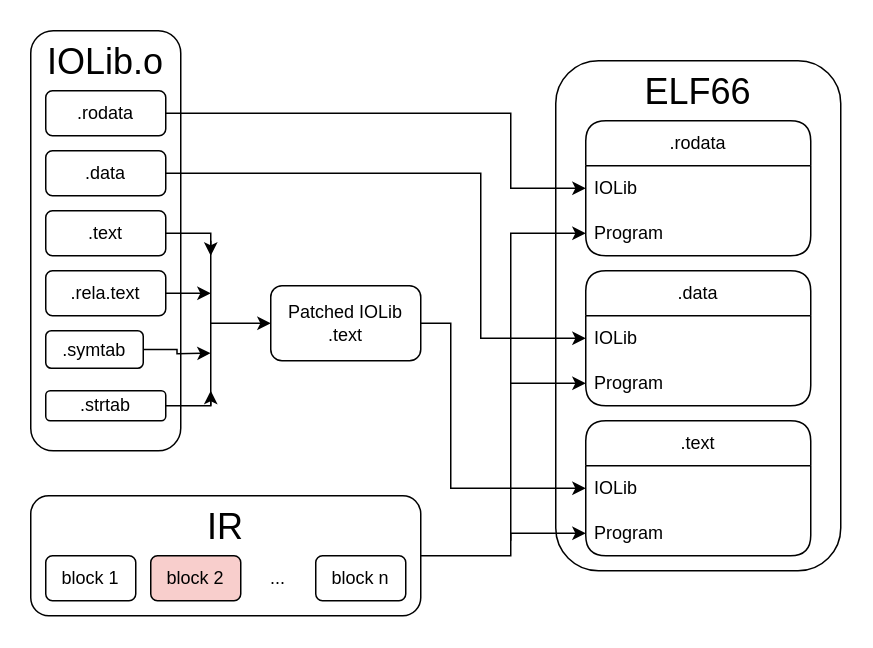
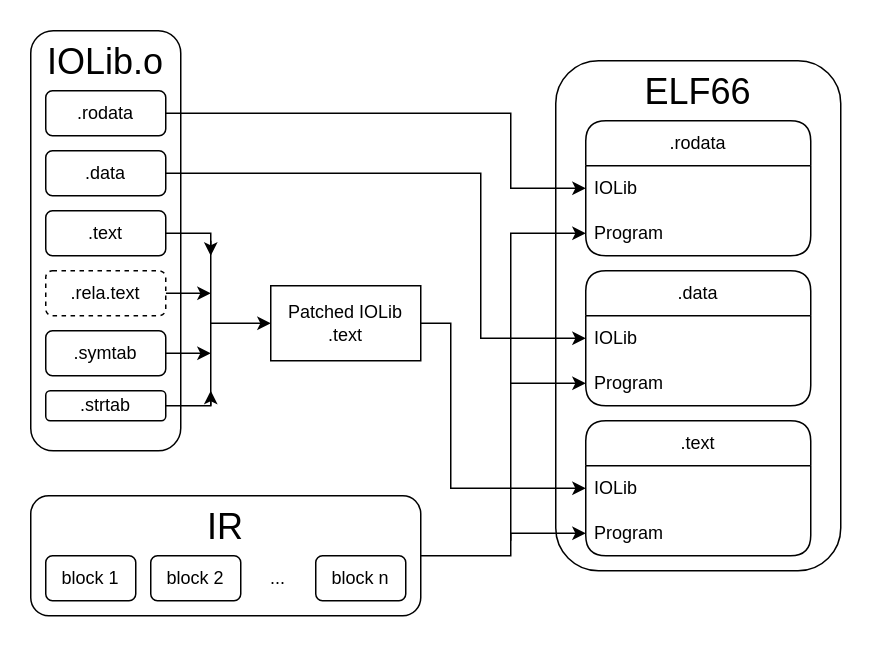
(106, 293) -> (106, 293)
(346, 323) -> (346, 323)
(95, 350) -> (106, 353)
(196, 578) -> (196, 578)
